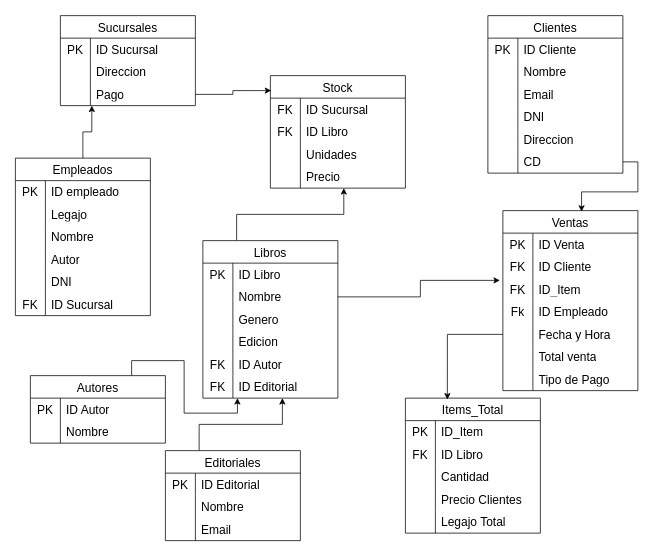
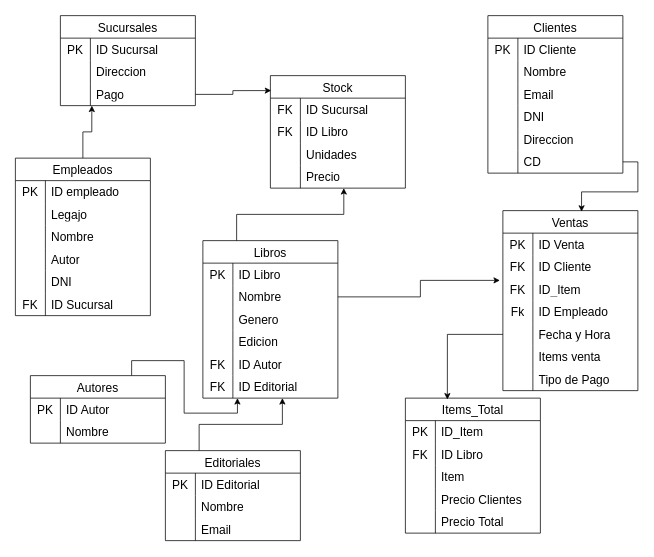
(573, 357) -> (574, 357)
(467, 477) -> (455, 477)
(479, 522) -> (477, 522)
